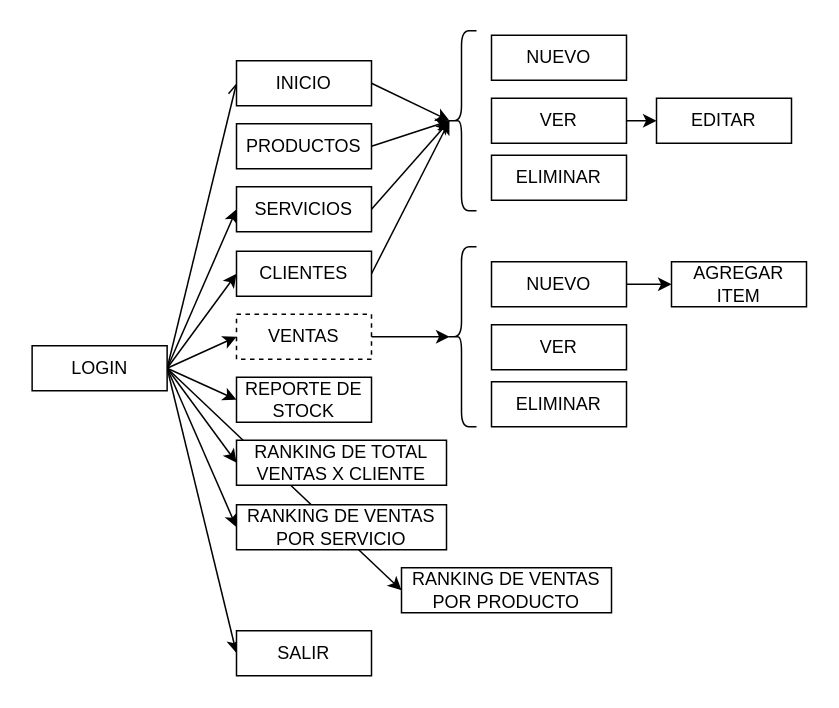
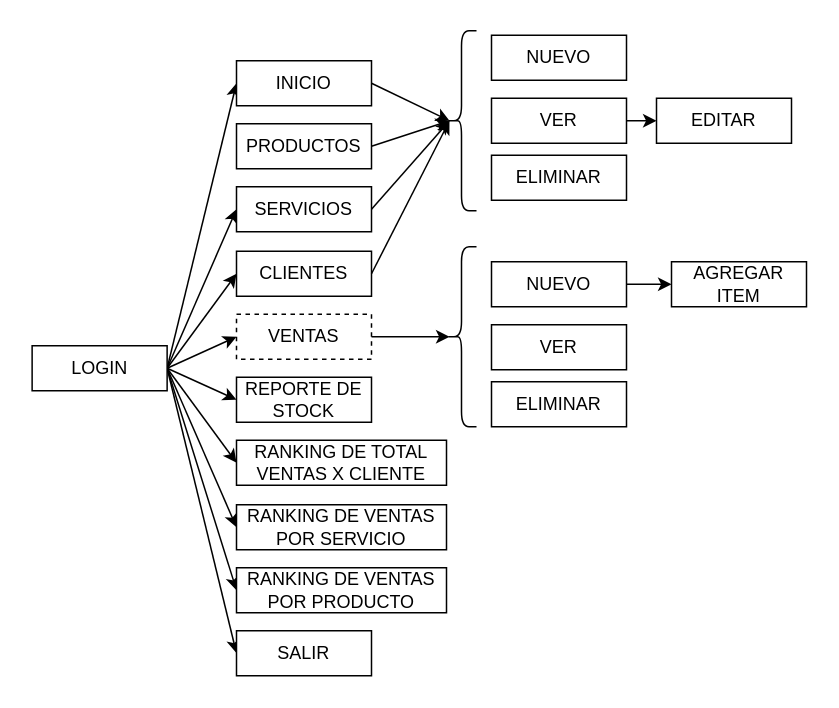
(234, 91) -> (234, 94)
(506, 590) -> (341, 590)
